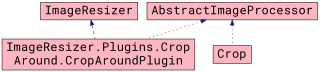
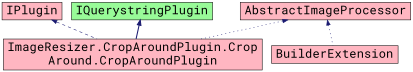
(89, 11) -> (32, 11)
none -> (142, 11)
(98, 55) -> (133, 55)
(232, 55) -> (335, 55)
